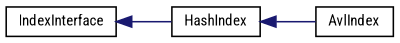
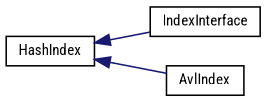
(152, 22) -> (130, 36)
